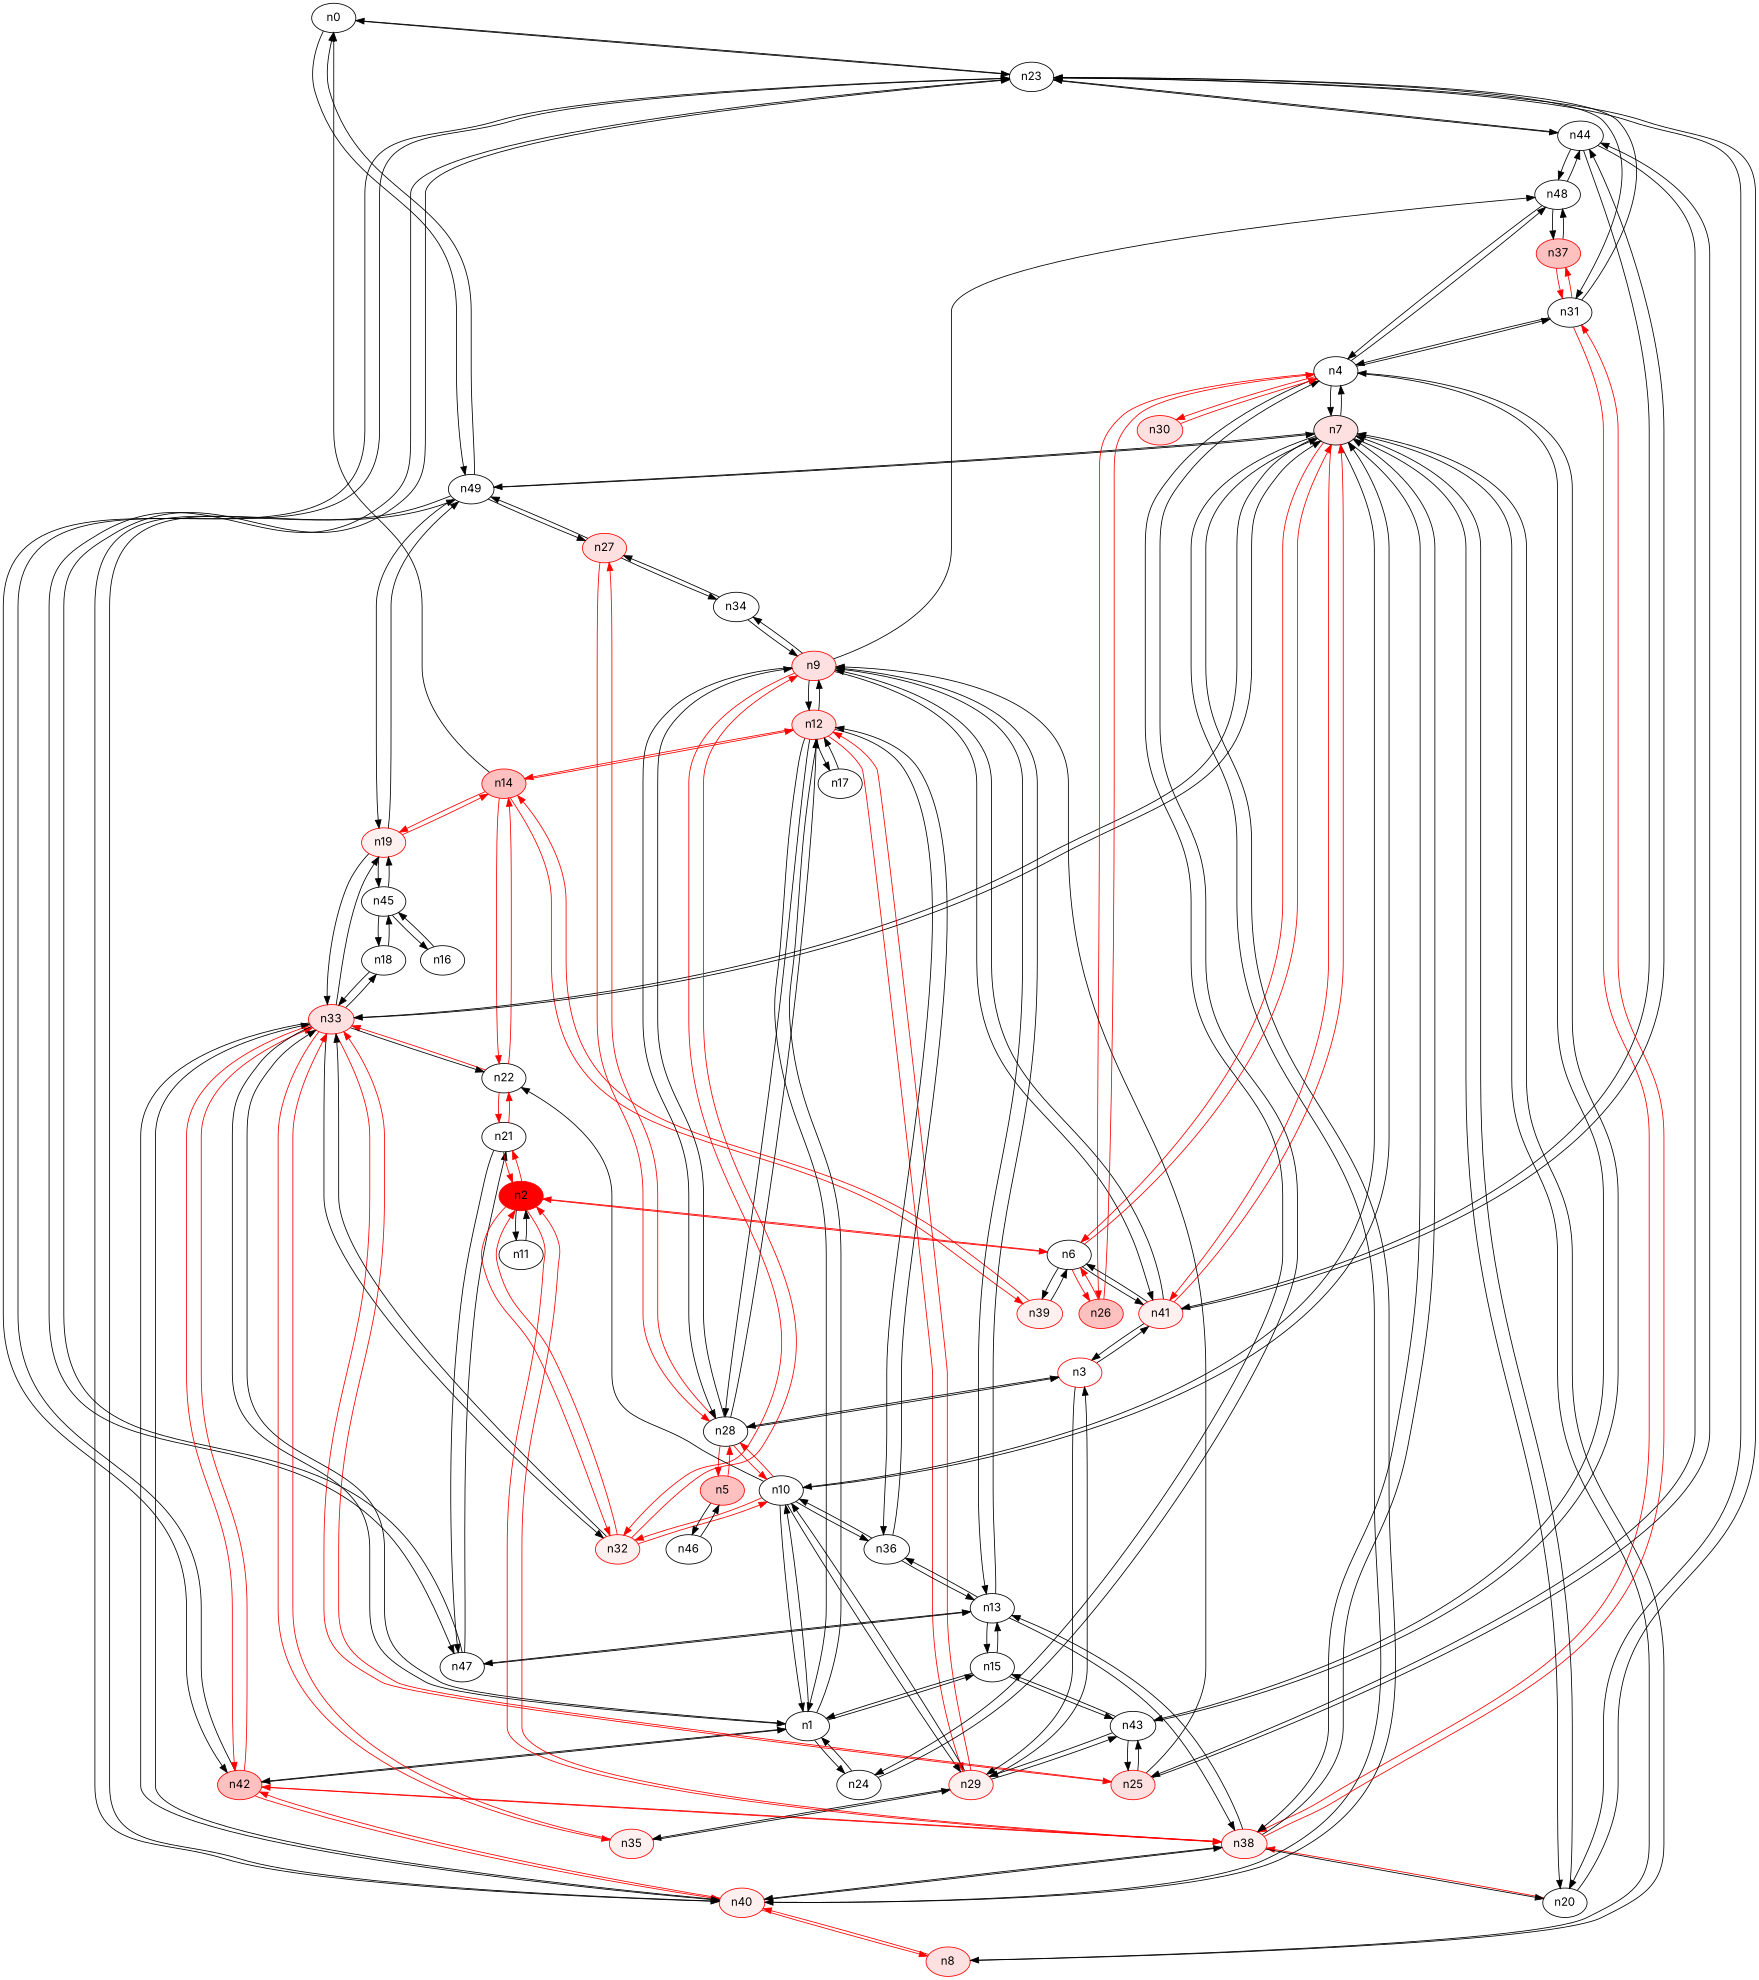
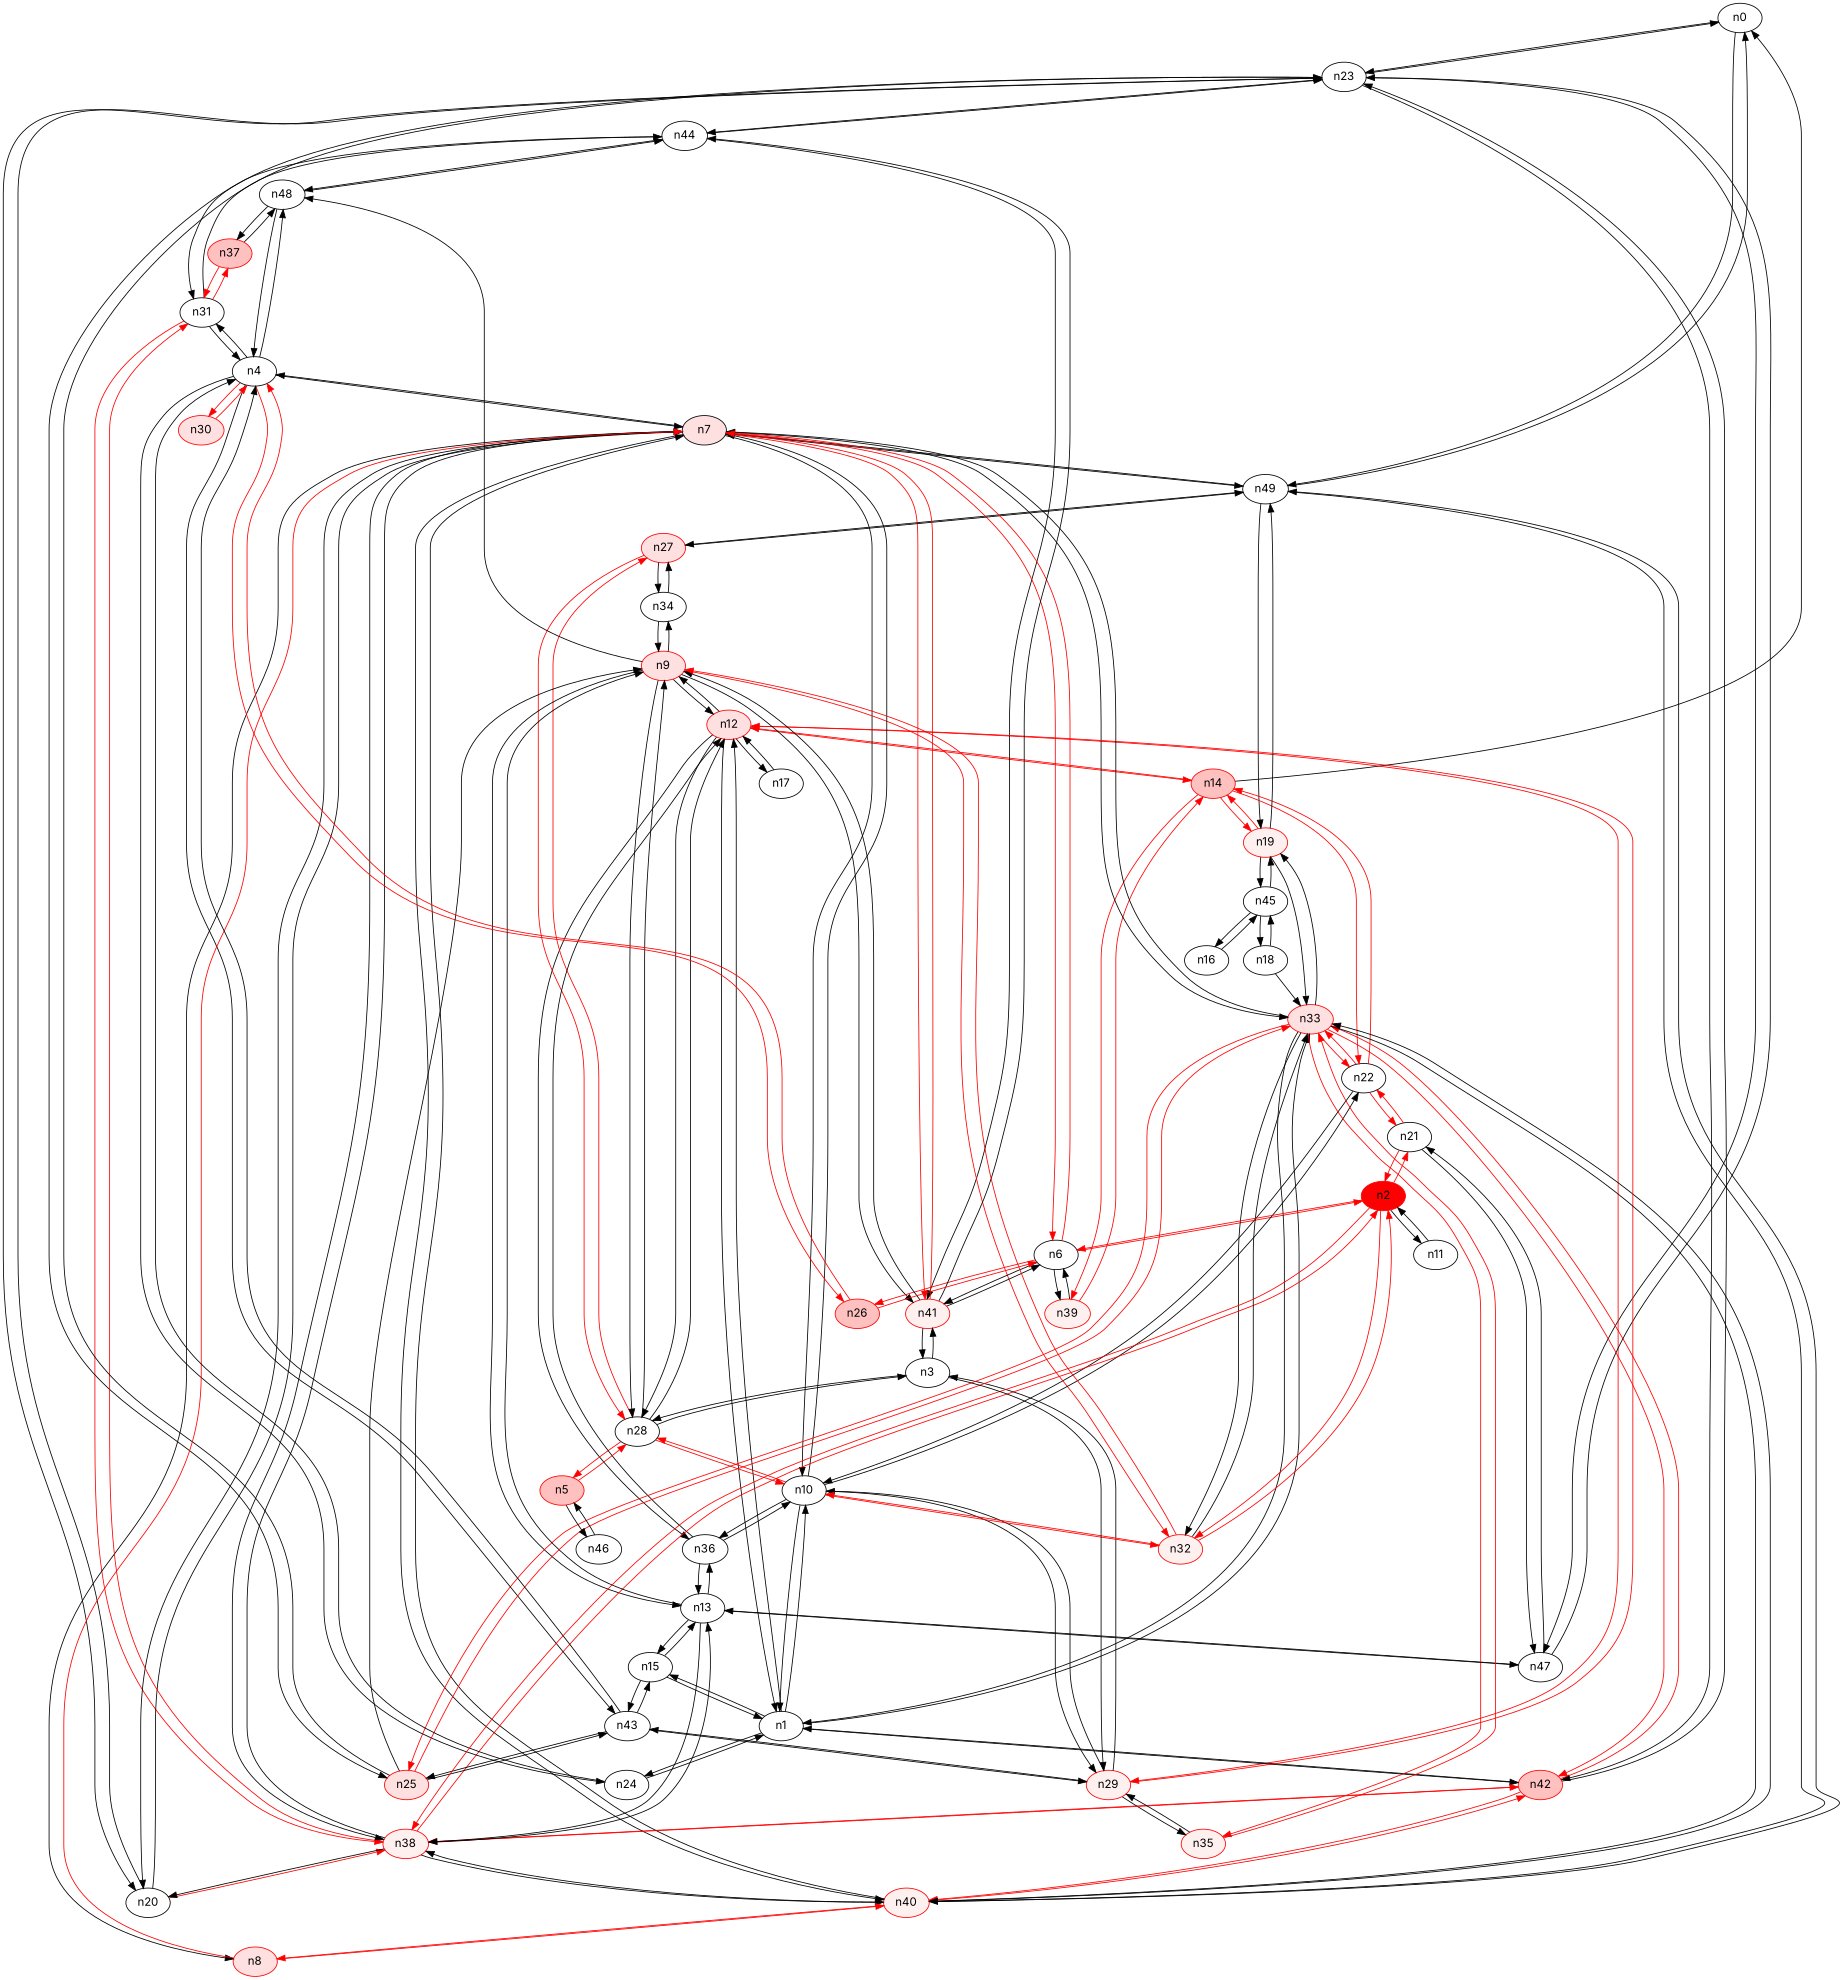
(359, 995) -> none
(413, 1049) -> (1330, 1048)
none -> (1131, 1337)
(1080, 1373) -> (928, 1373)
(1589, 1462) -> (201, 1101)
